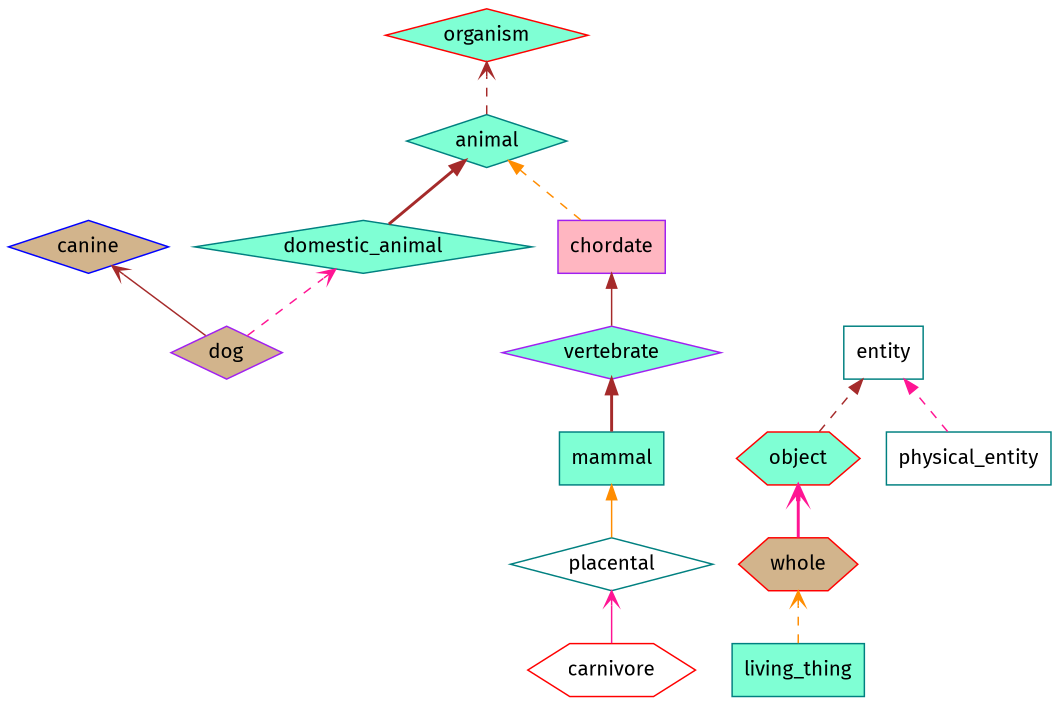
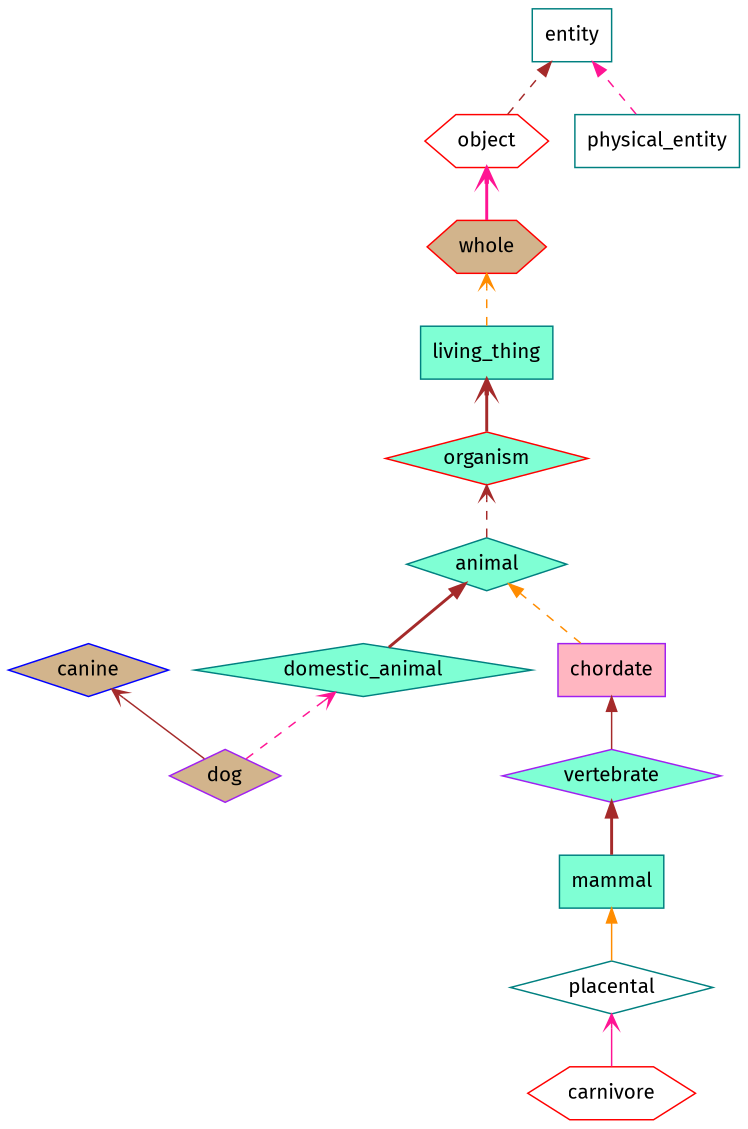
none -> (487, 413)
(798, 458) -> (487, 141)
